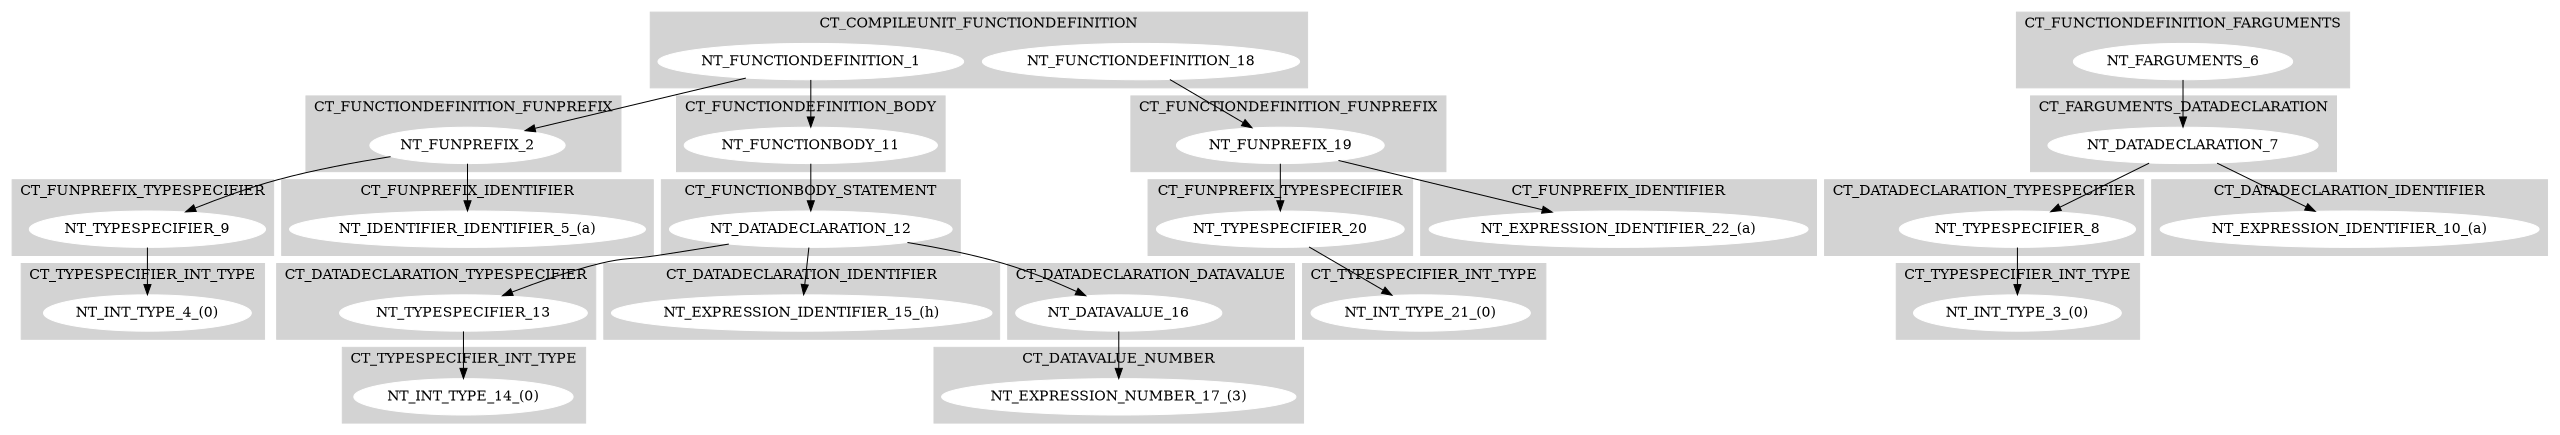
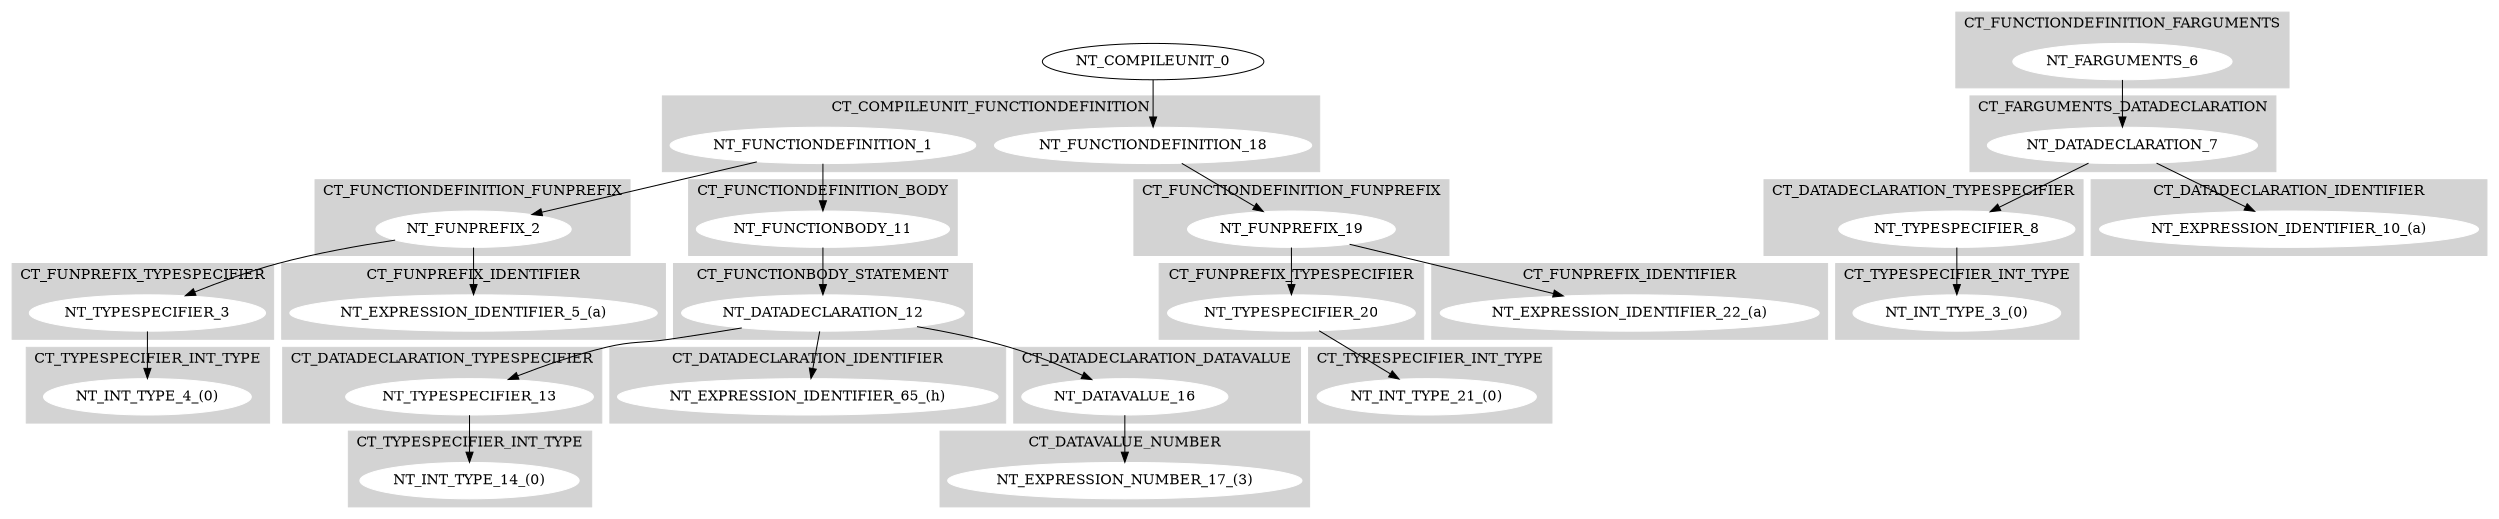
none -> (1153, 62)
(147, 229) -> (147, 313)
(468, 229) -> (474, 313)
(802, 313) -> (808, 397)
